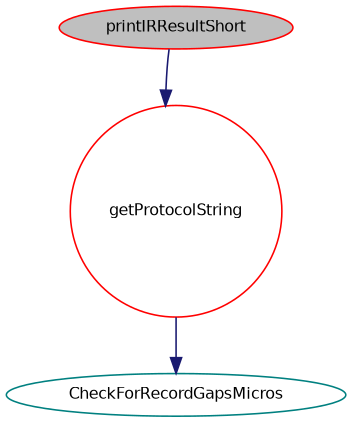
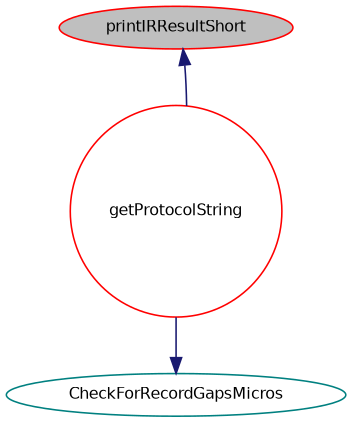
(167, 70) -> (186, 86)
